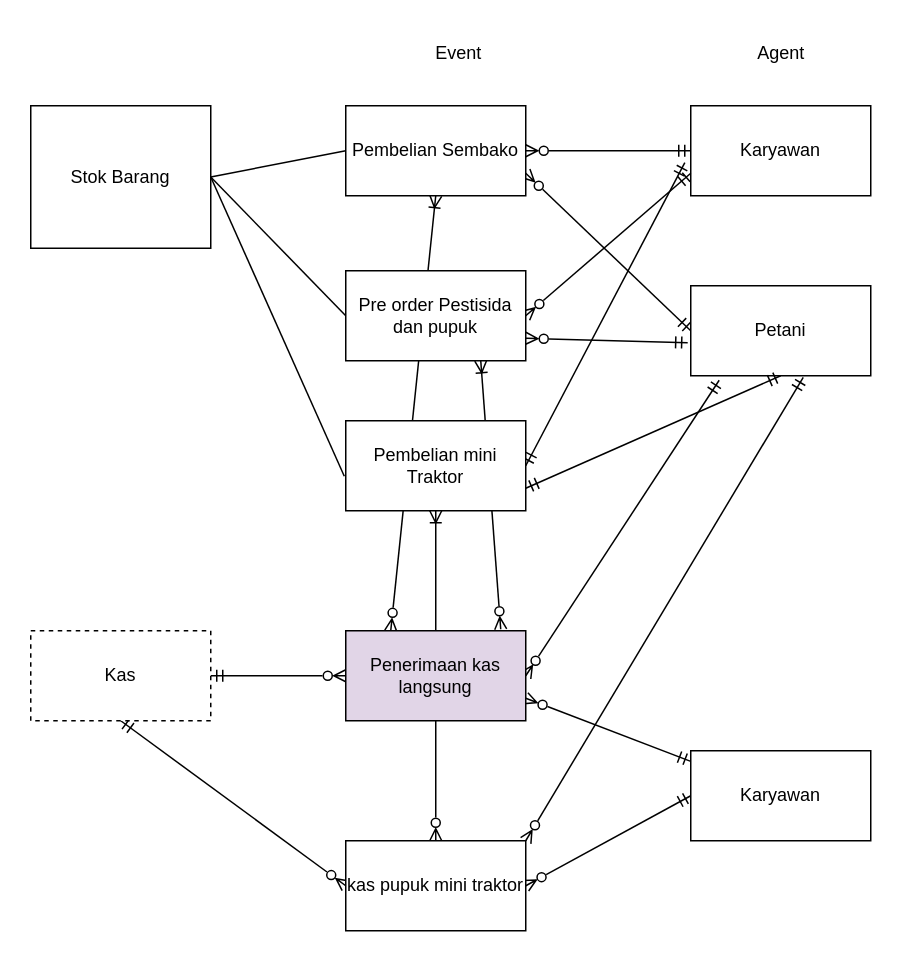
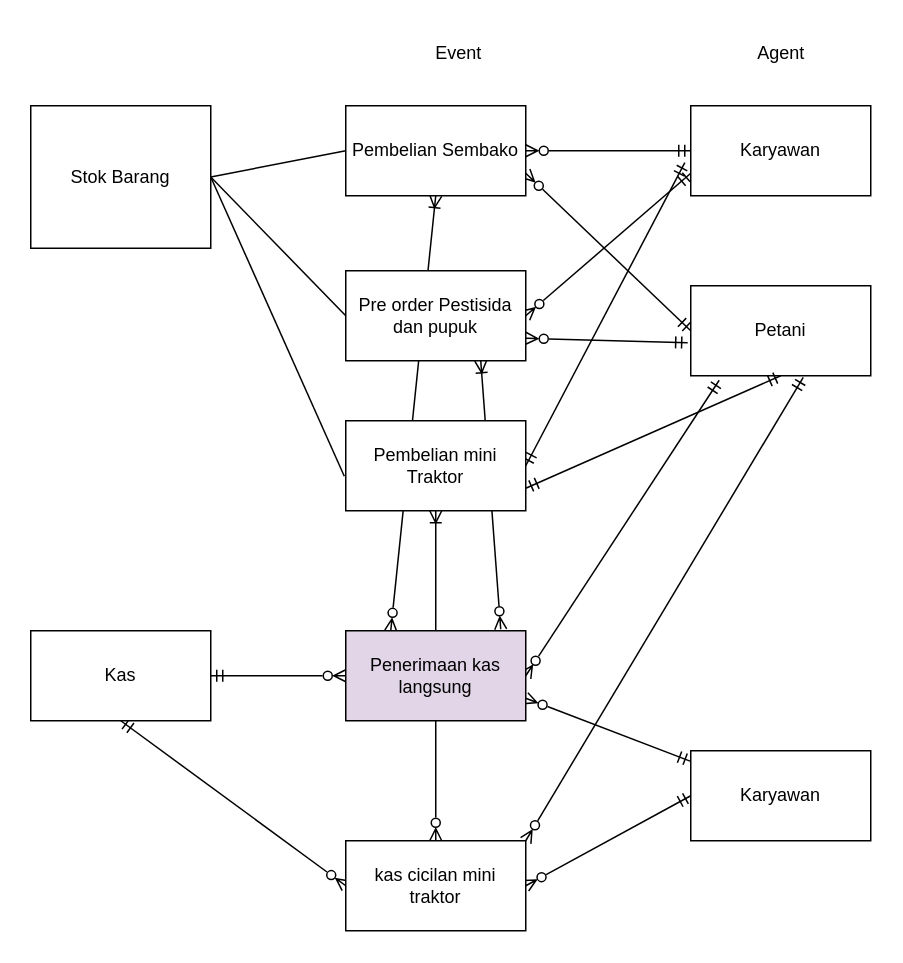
(121, 676) -> (121, 676)
(436, 886) -> (436, 886)
